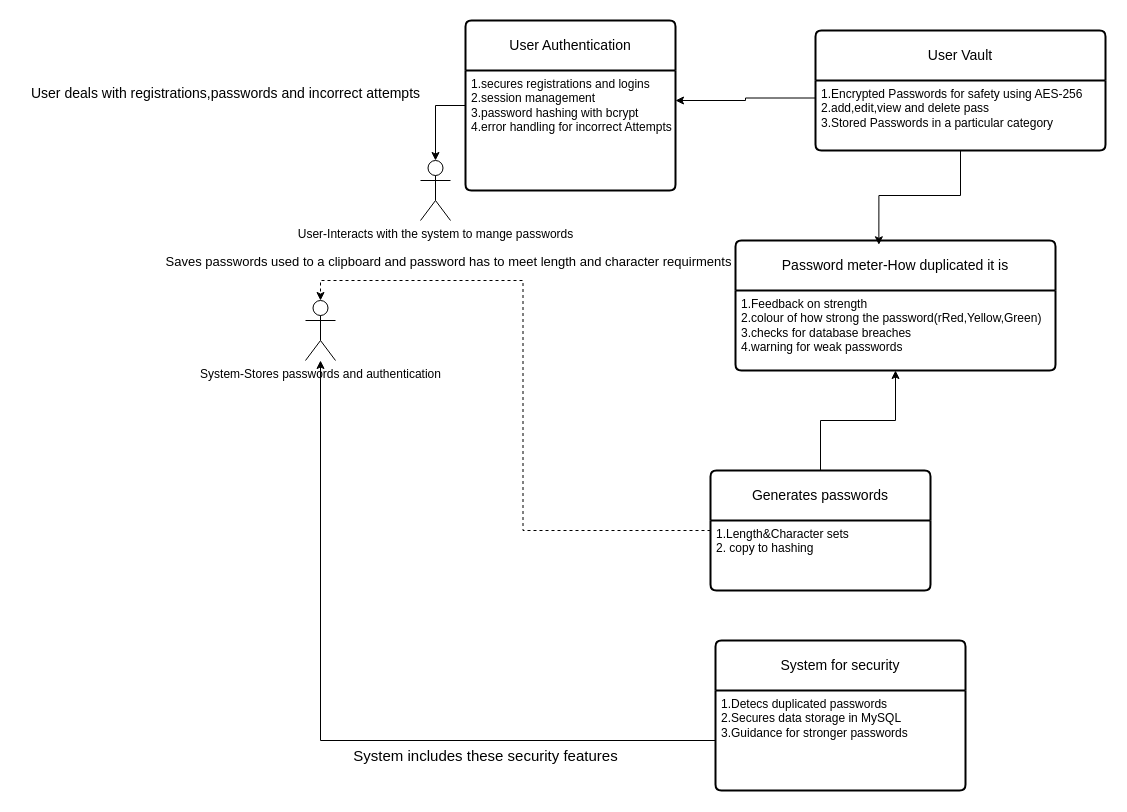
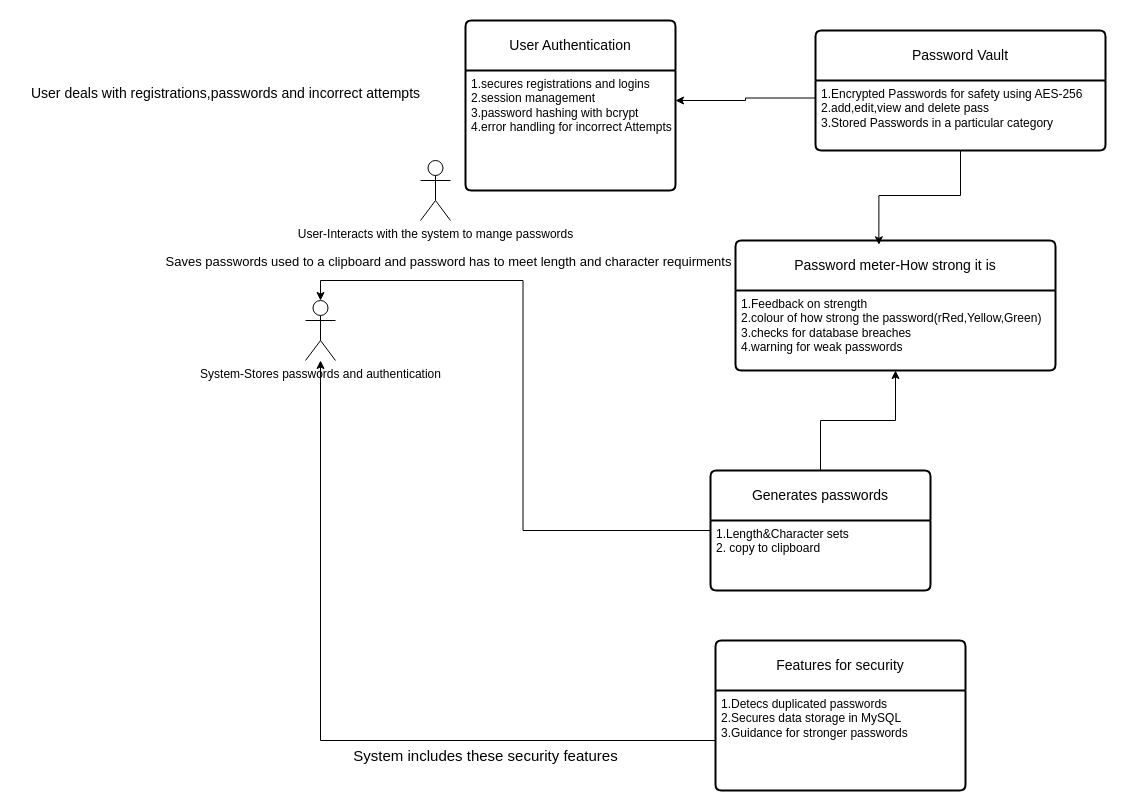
(961, 56) -> (961, 56)
(436, 116) -> none
(896, 266) -> (896, 266)
(523, 391) -> (523, 391)
(791, 542) -> (791, 542)
(841, 666) -> (841, 666)
